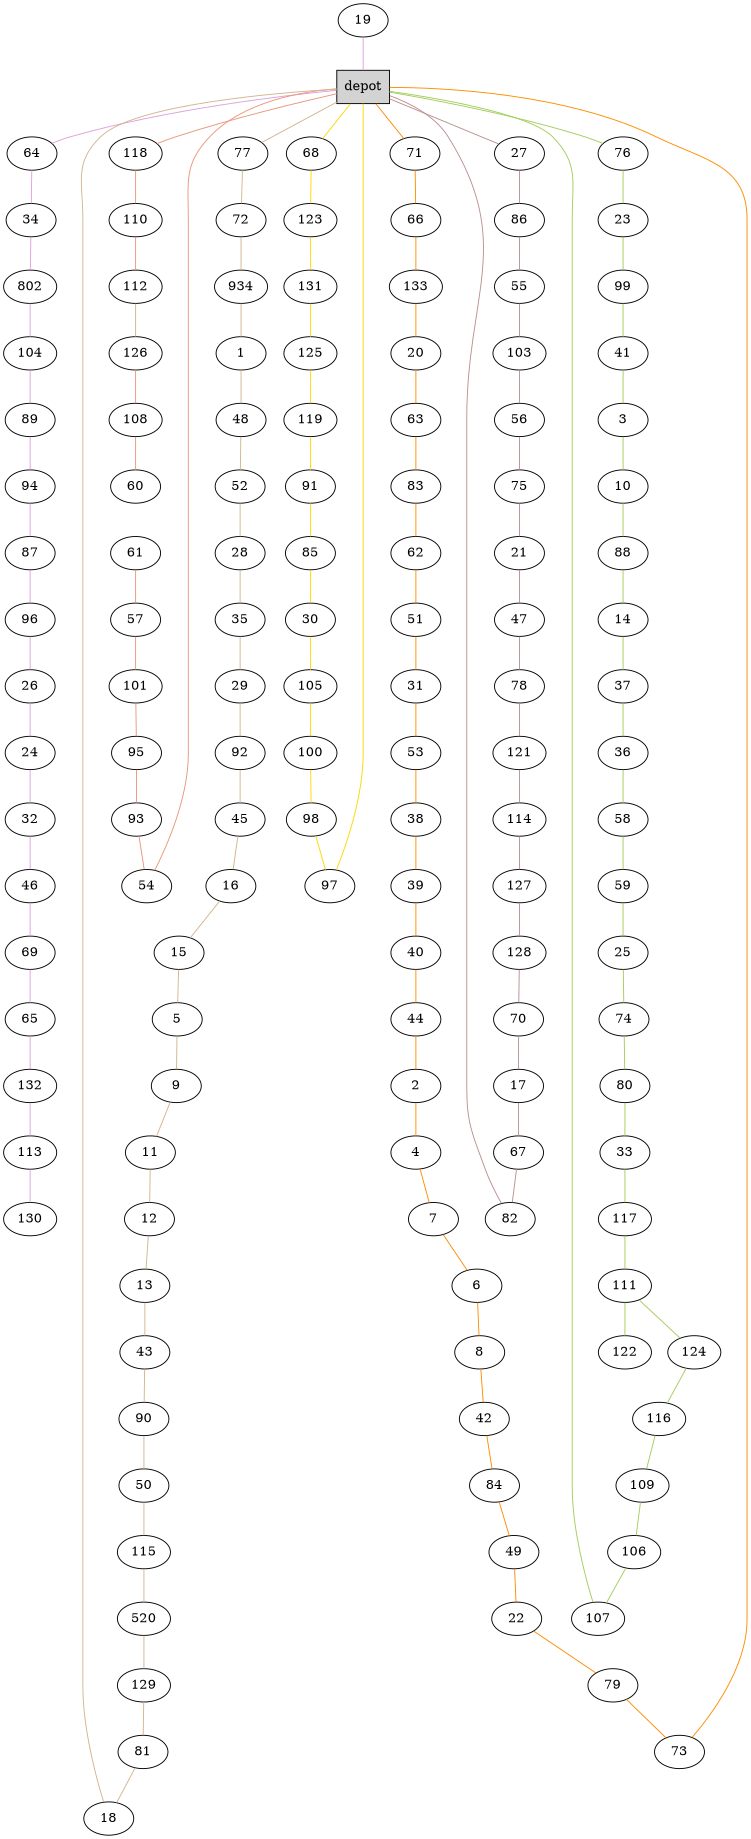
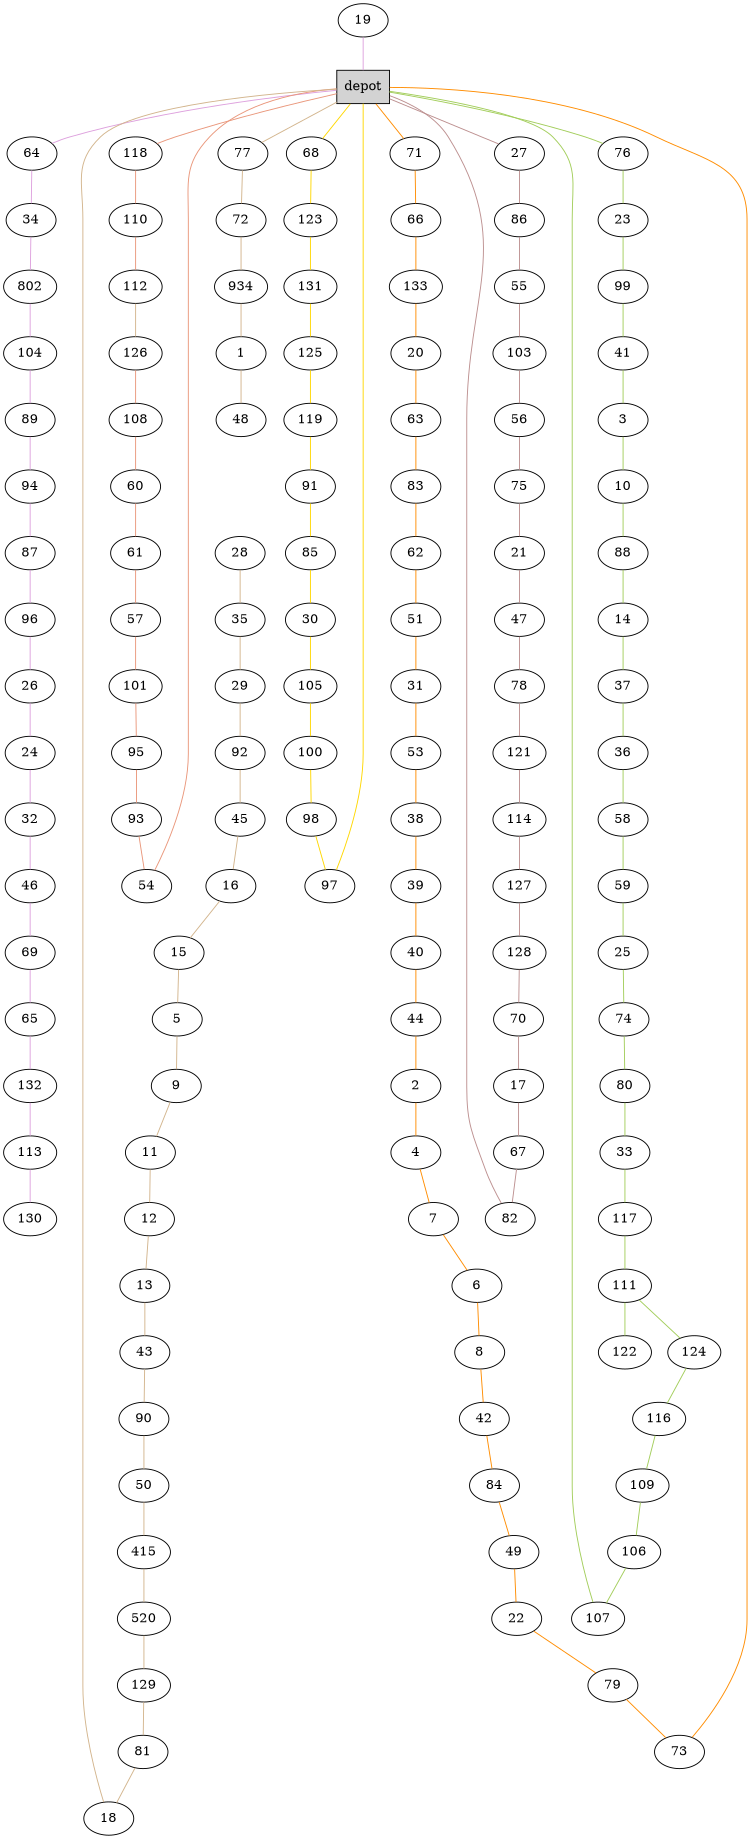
(240, 487) -> none
none -> (136, 520)
(144, 1552) -> (144, 1552)
